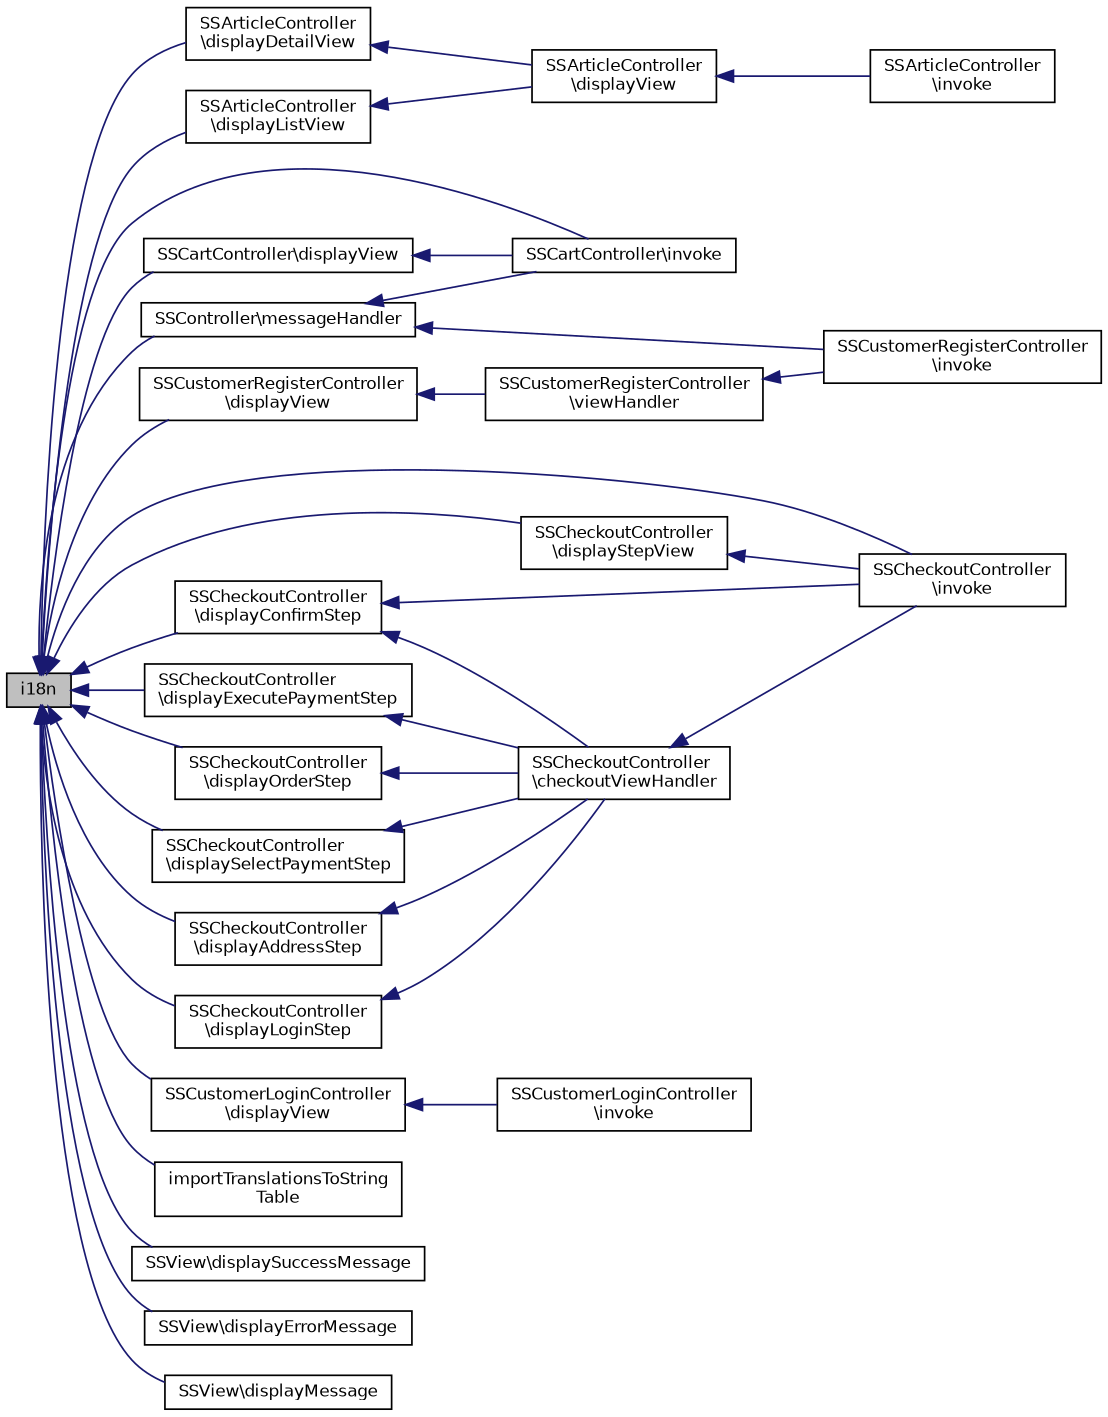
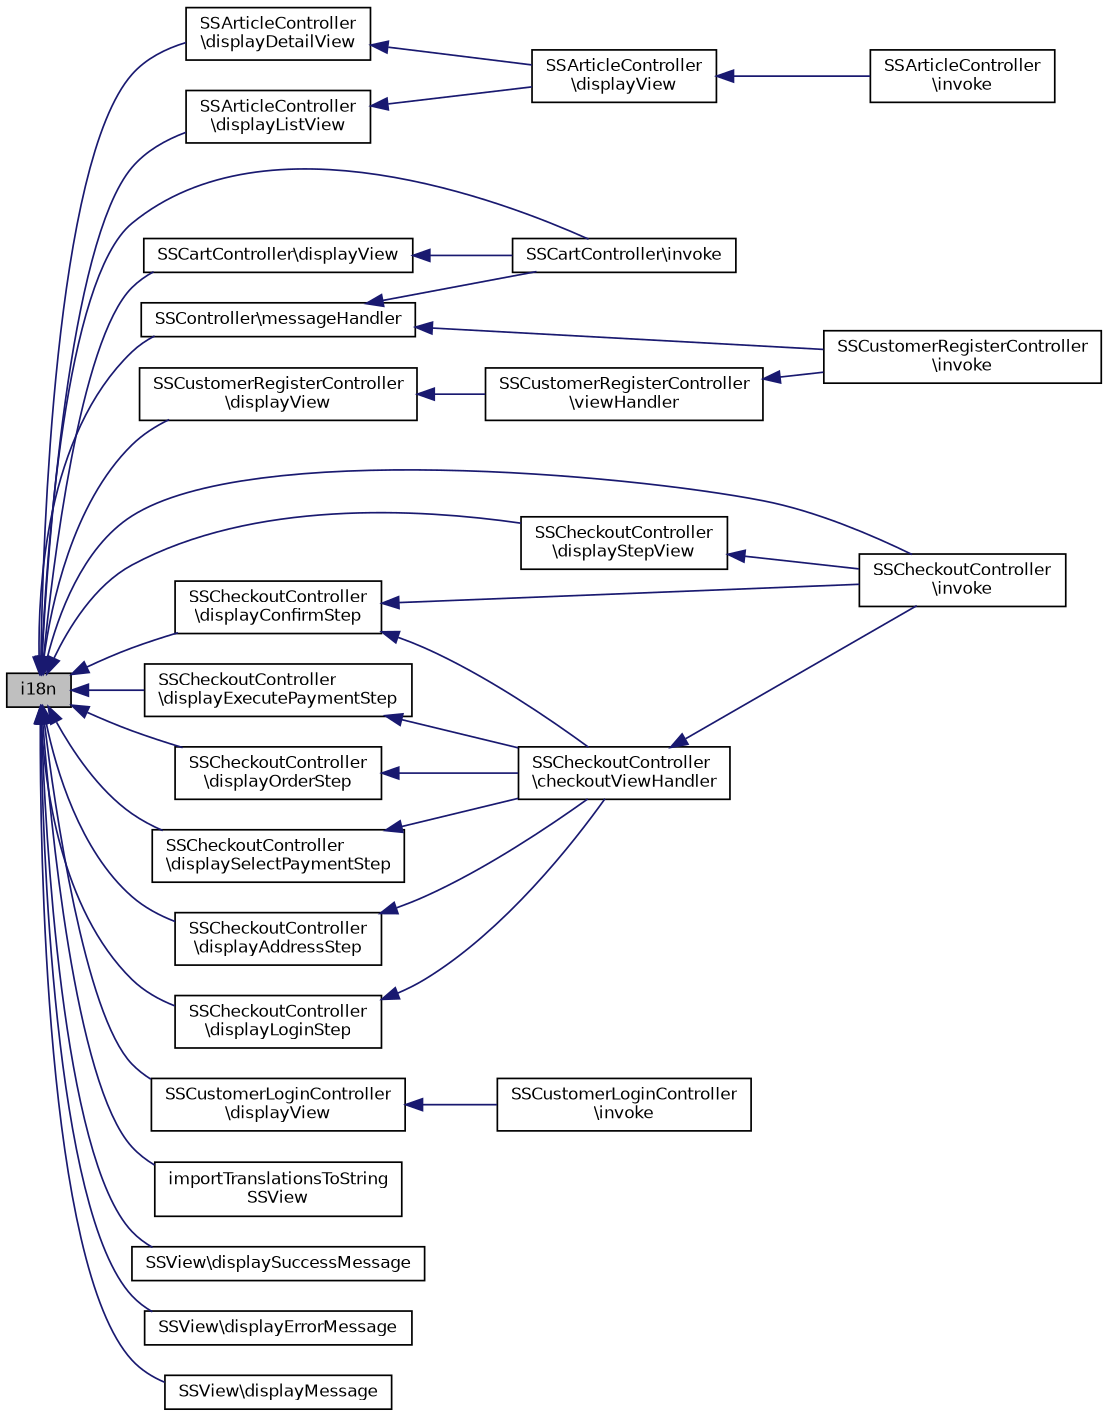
(278, 1189) -> (278, 1189)
